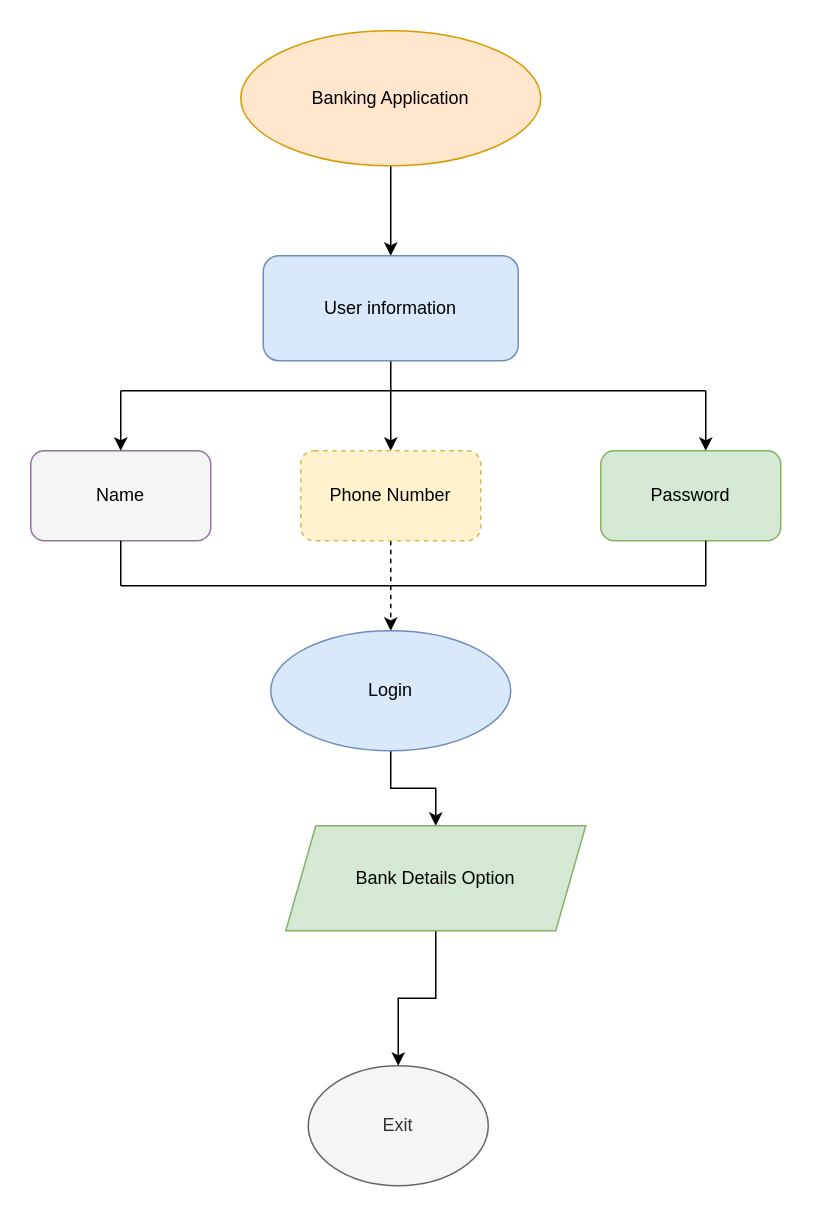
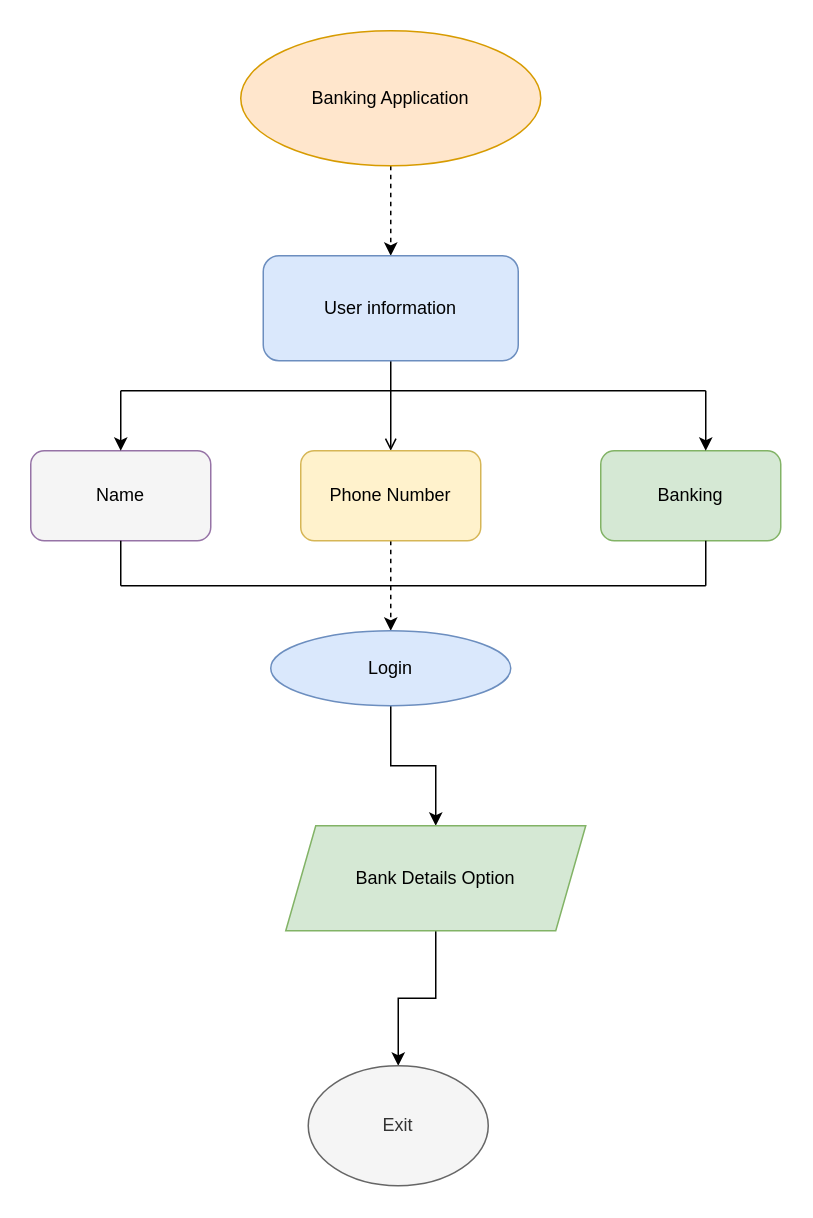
(391, 207) -> (391, 207)
(391, 439) -> (391, 441)
(391, 496) -> (391, 496)
(691, 496) -> (691, 496)
(391, 691) -> (391, 668)
